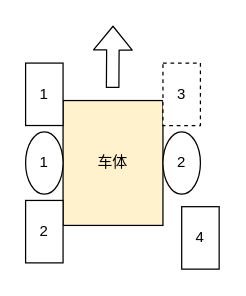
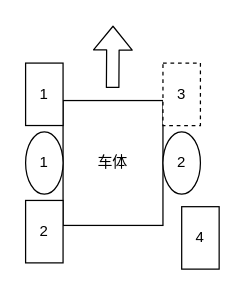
(113, 163) -> (113, 163)
